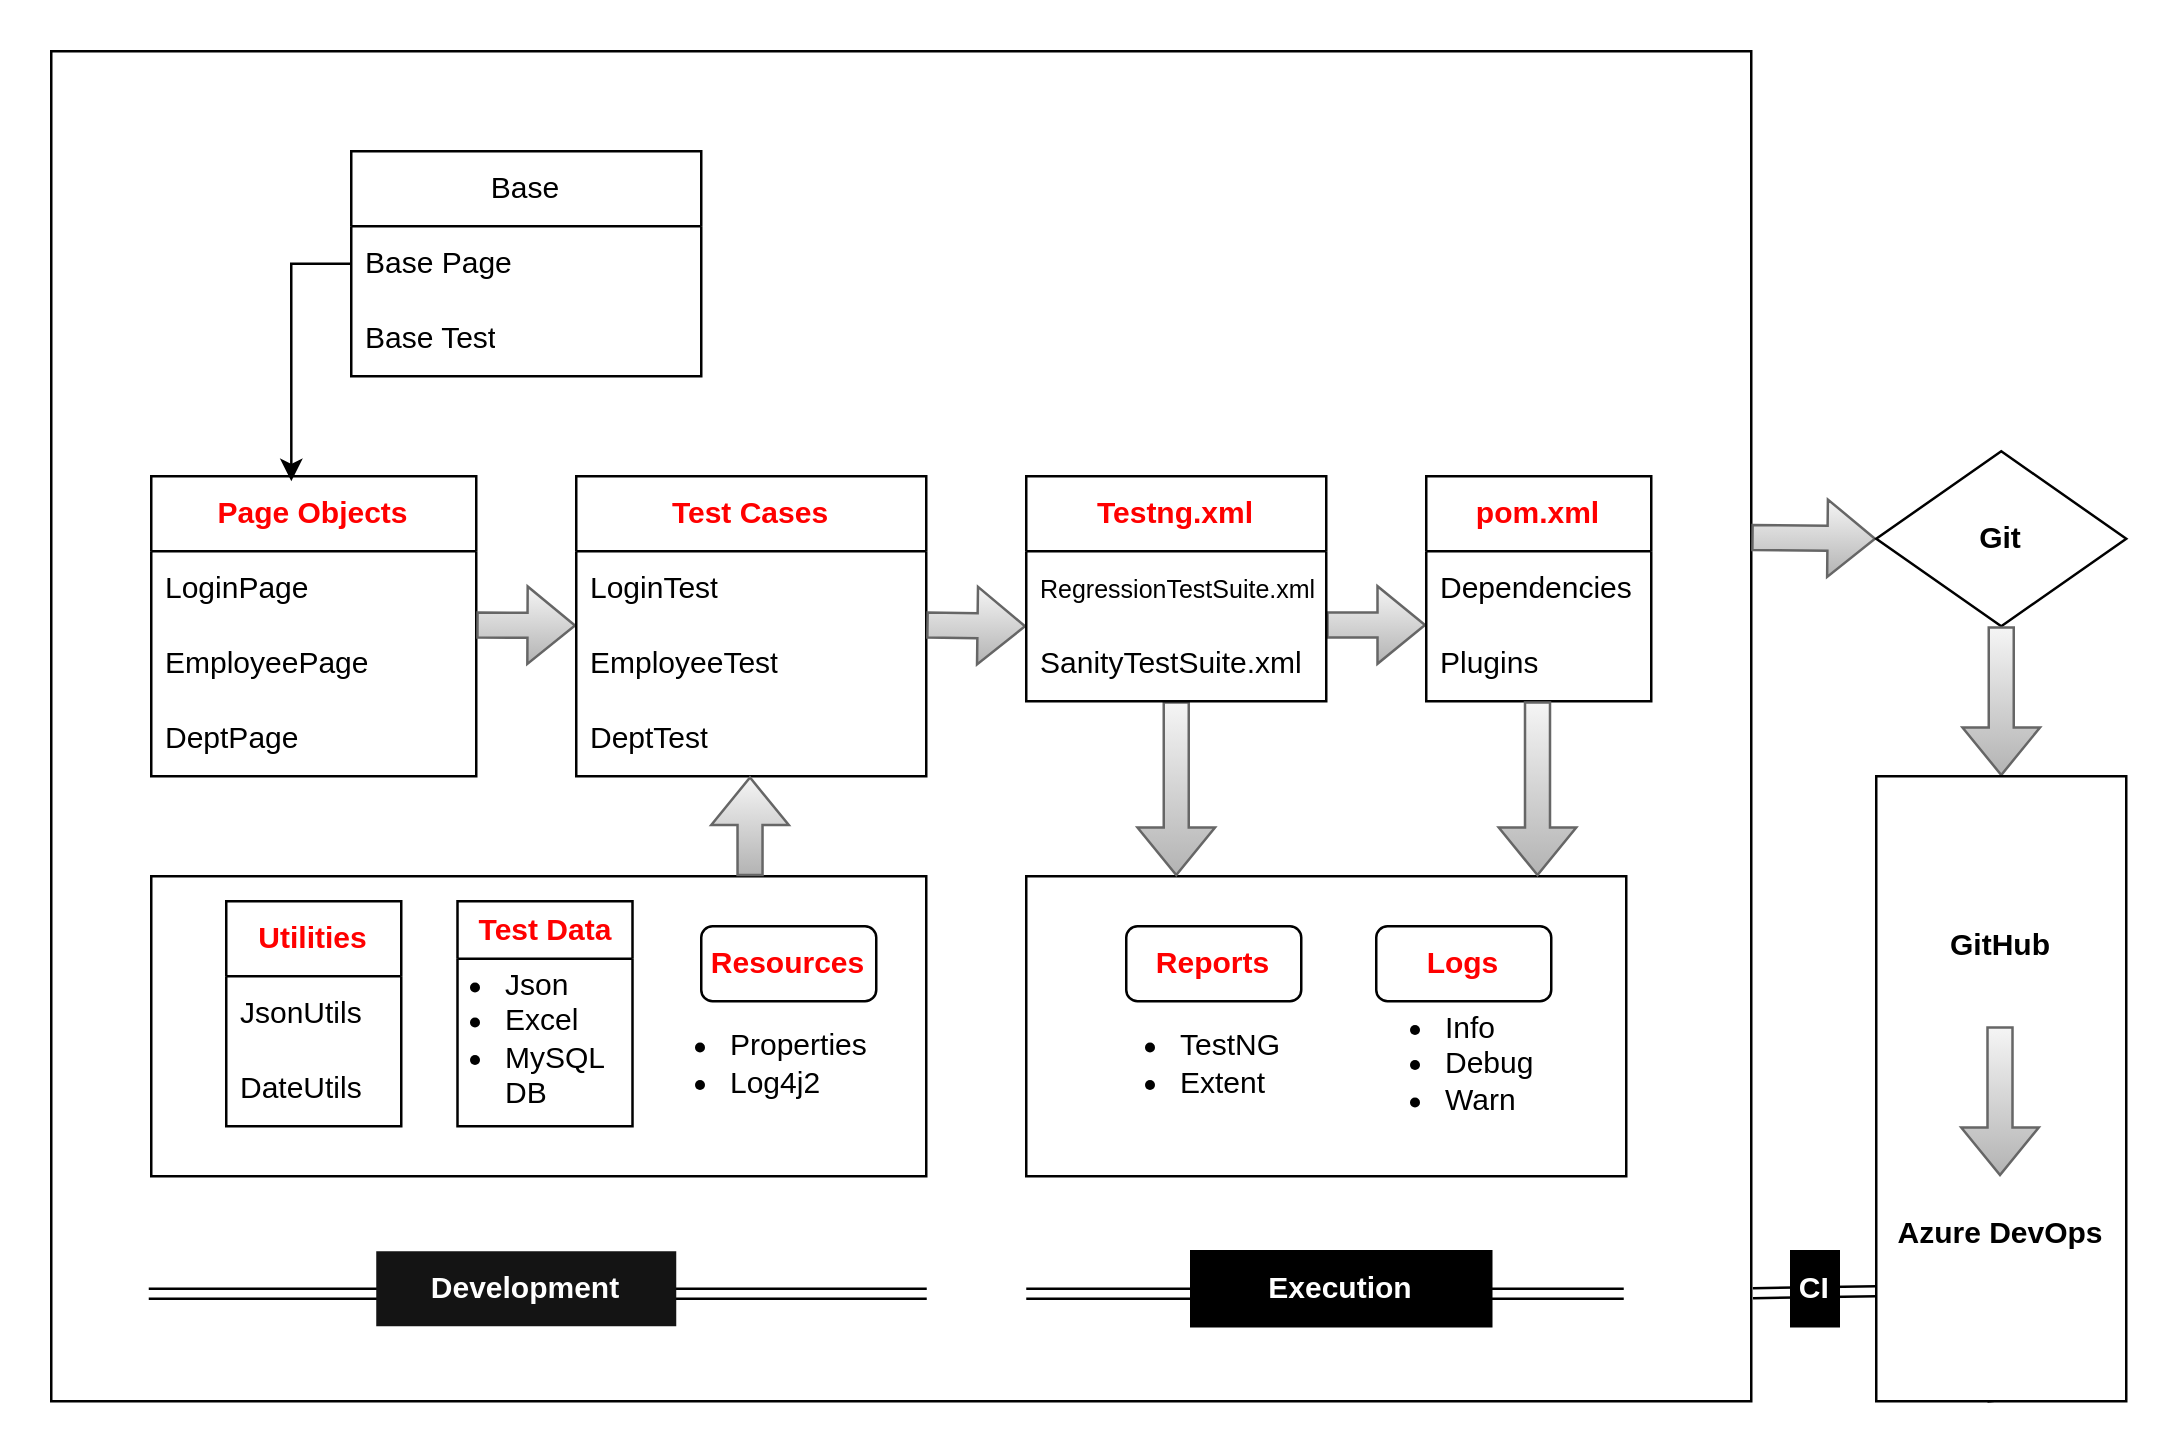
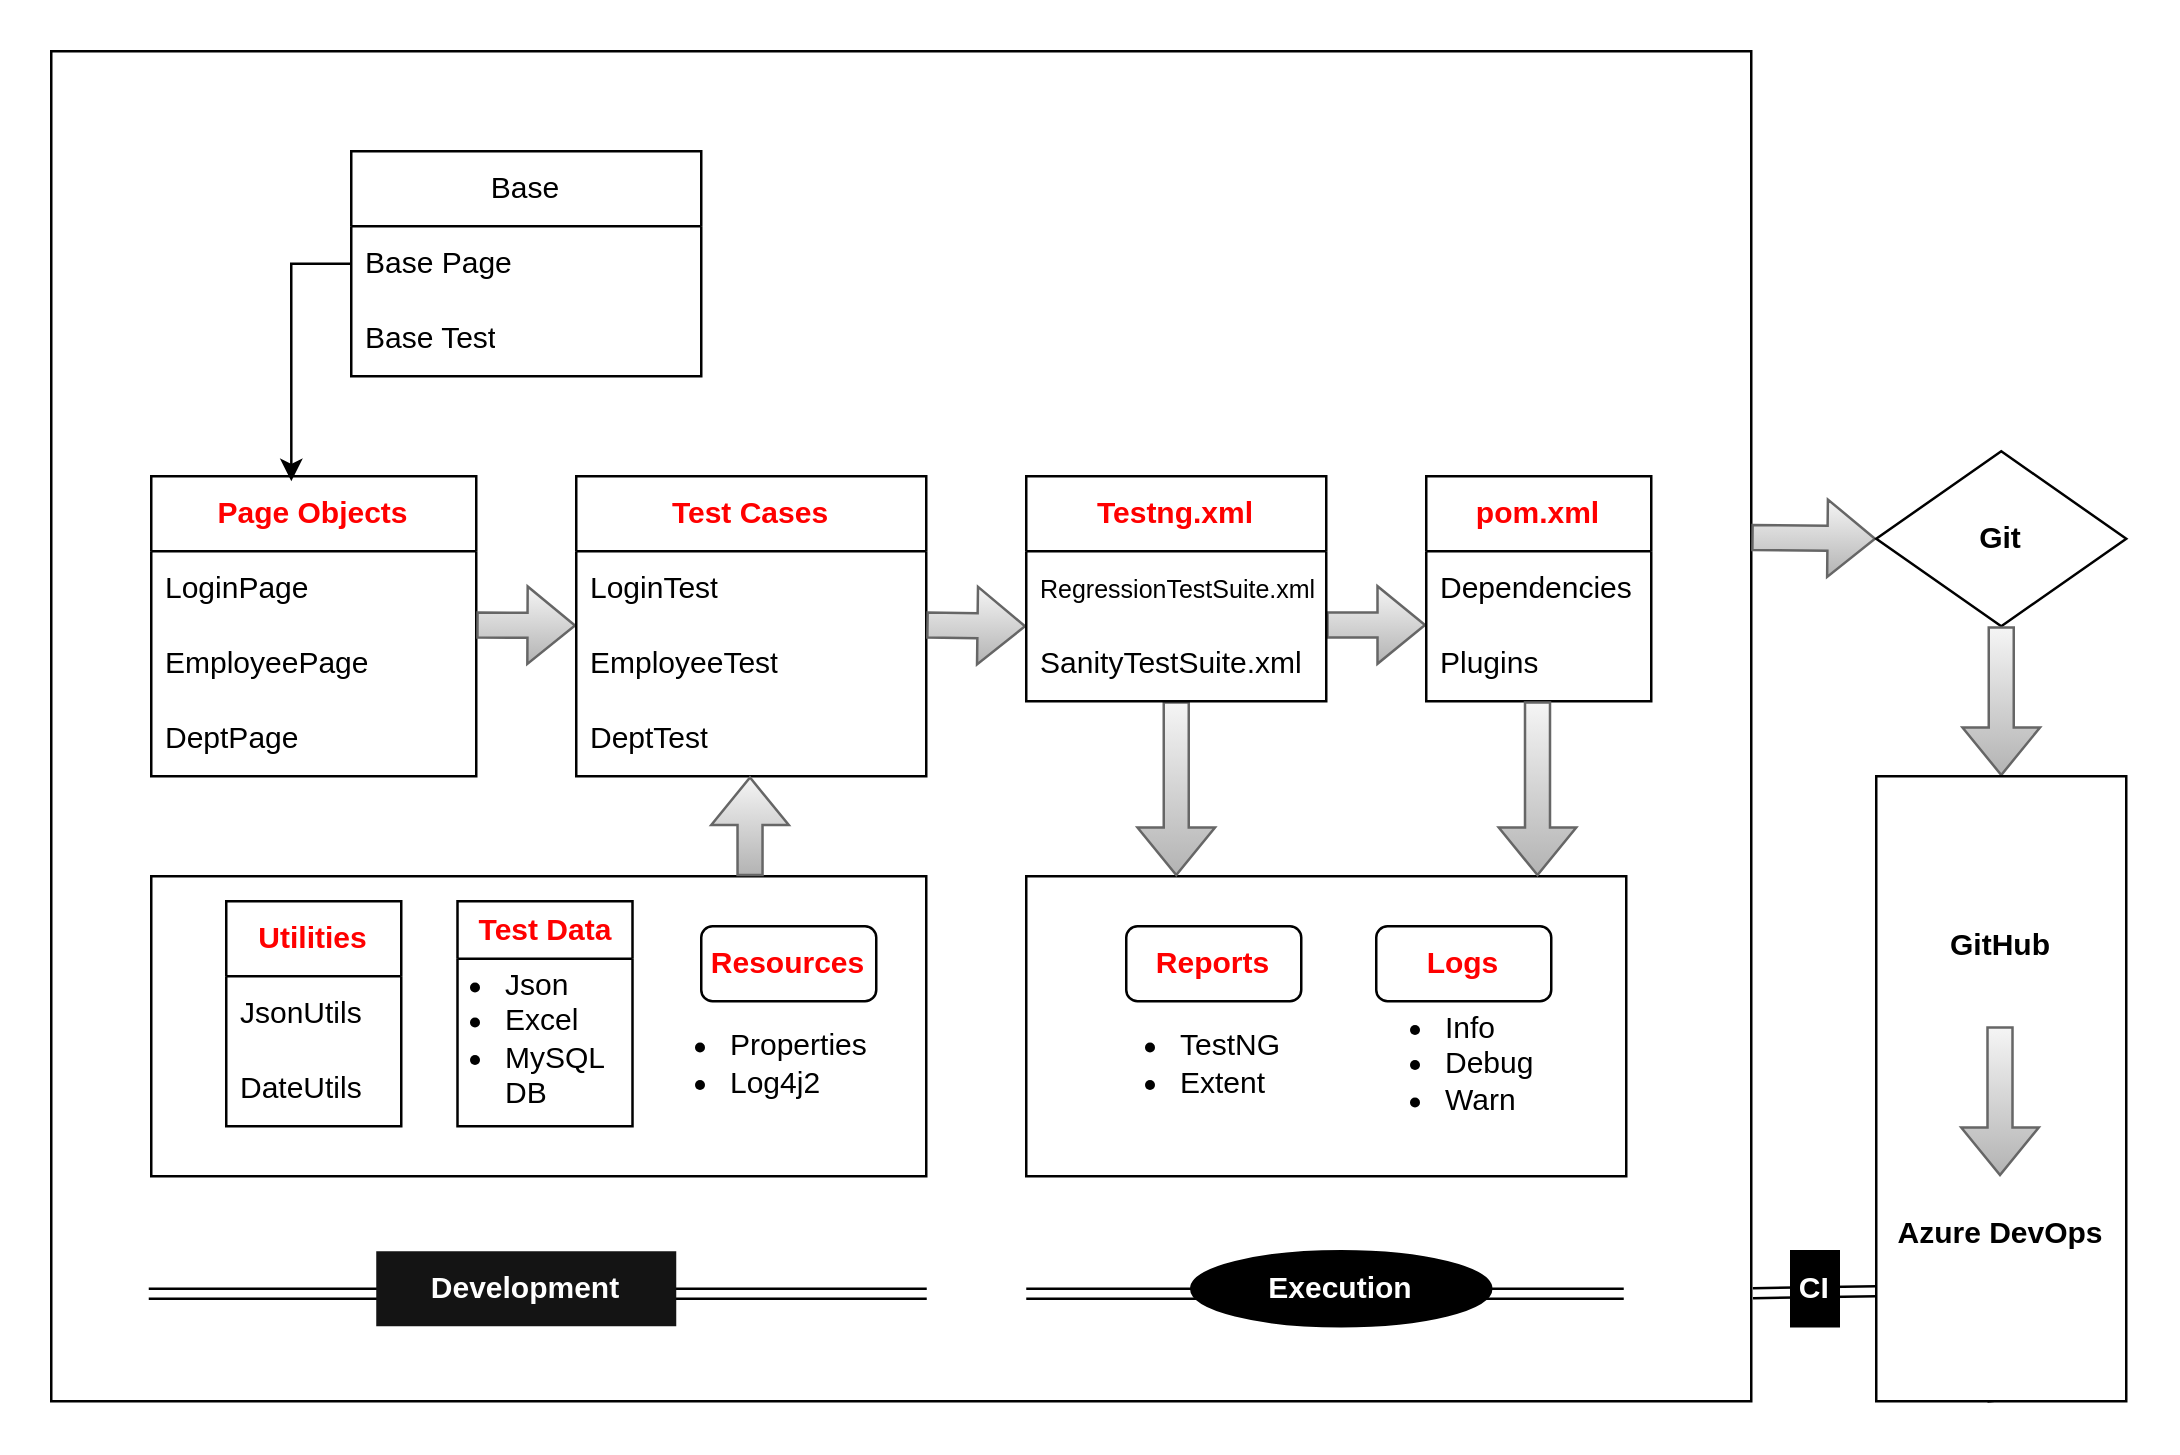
(1341, 1289) -> (1341, 1289)
